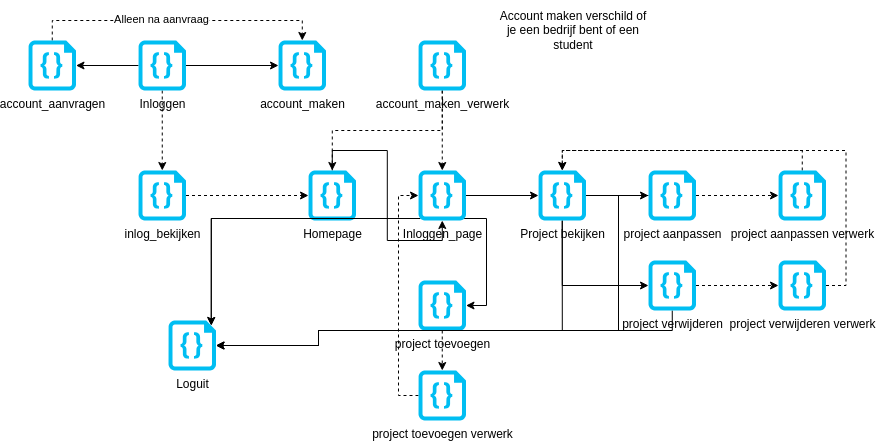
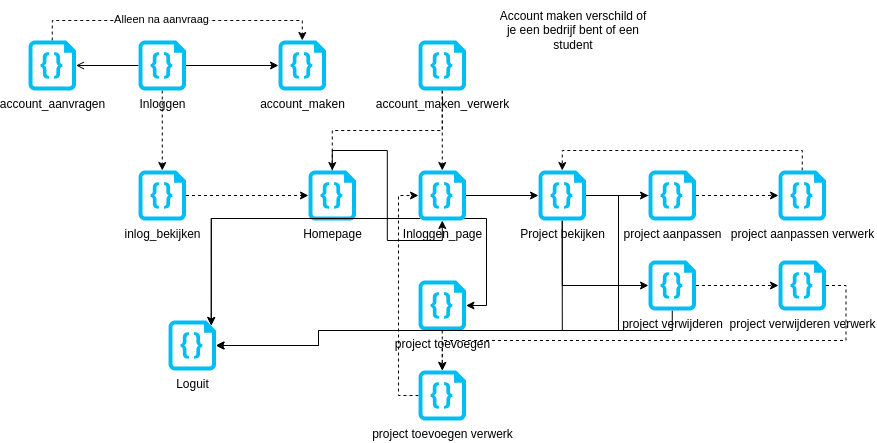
(84, 66) -> (82, 66)
(846, 196) -> (672, 341)
